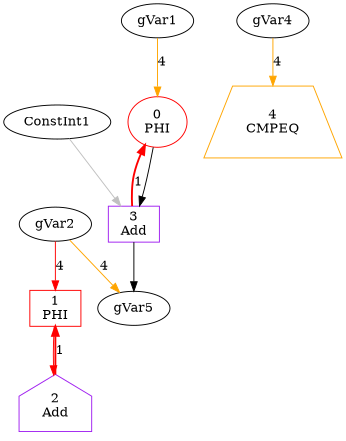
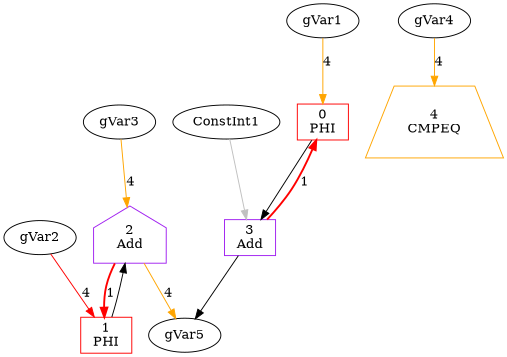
none -> (120, 122)
(158, 122) -> (323, 122)
(91, 263) -> (158, 287)
(53, 346) -> (118, 295)
